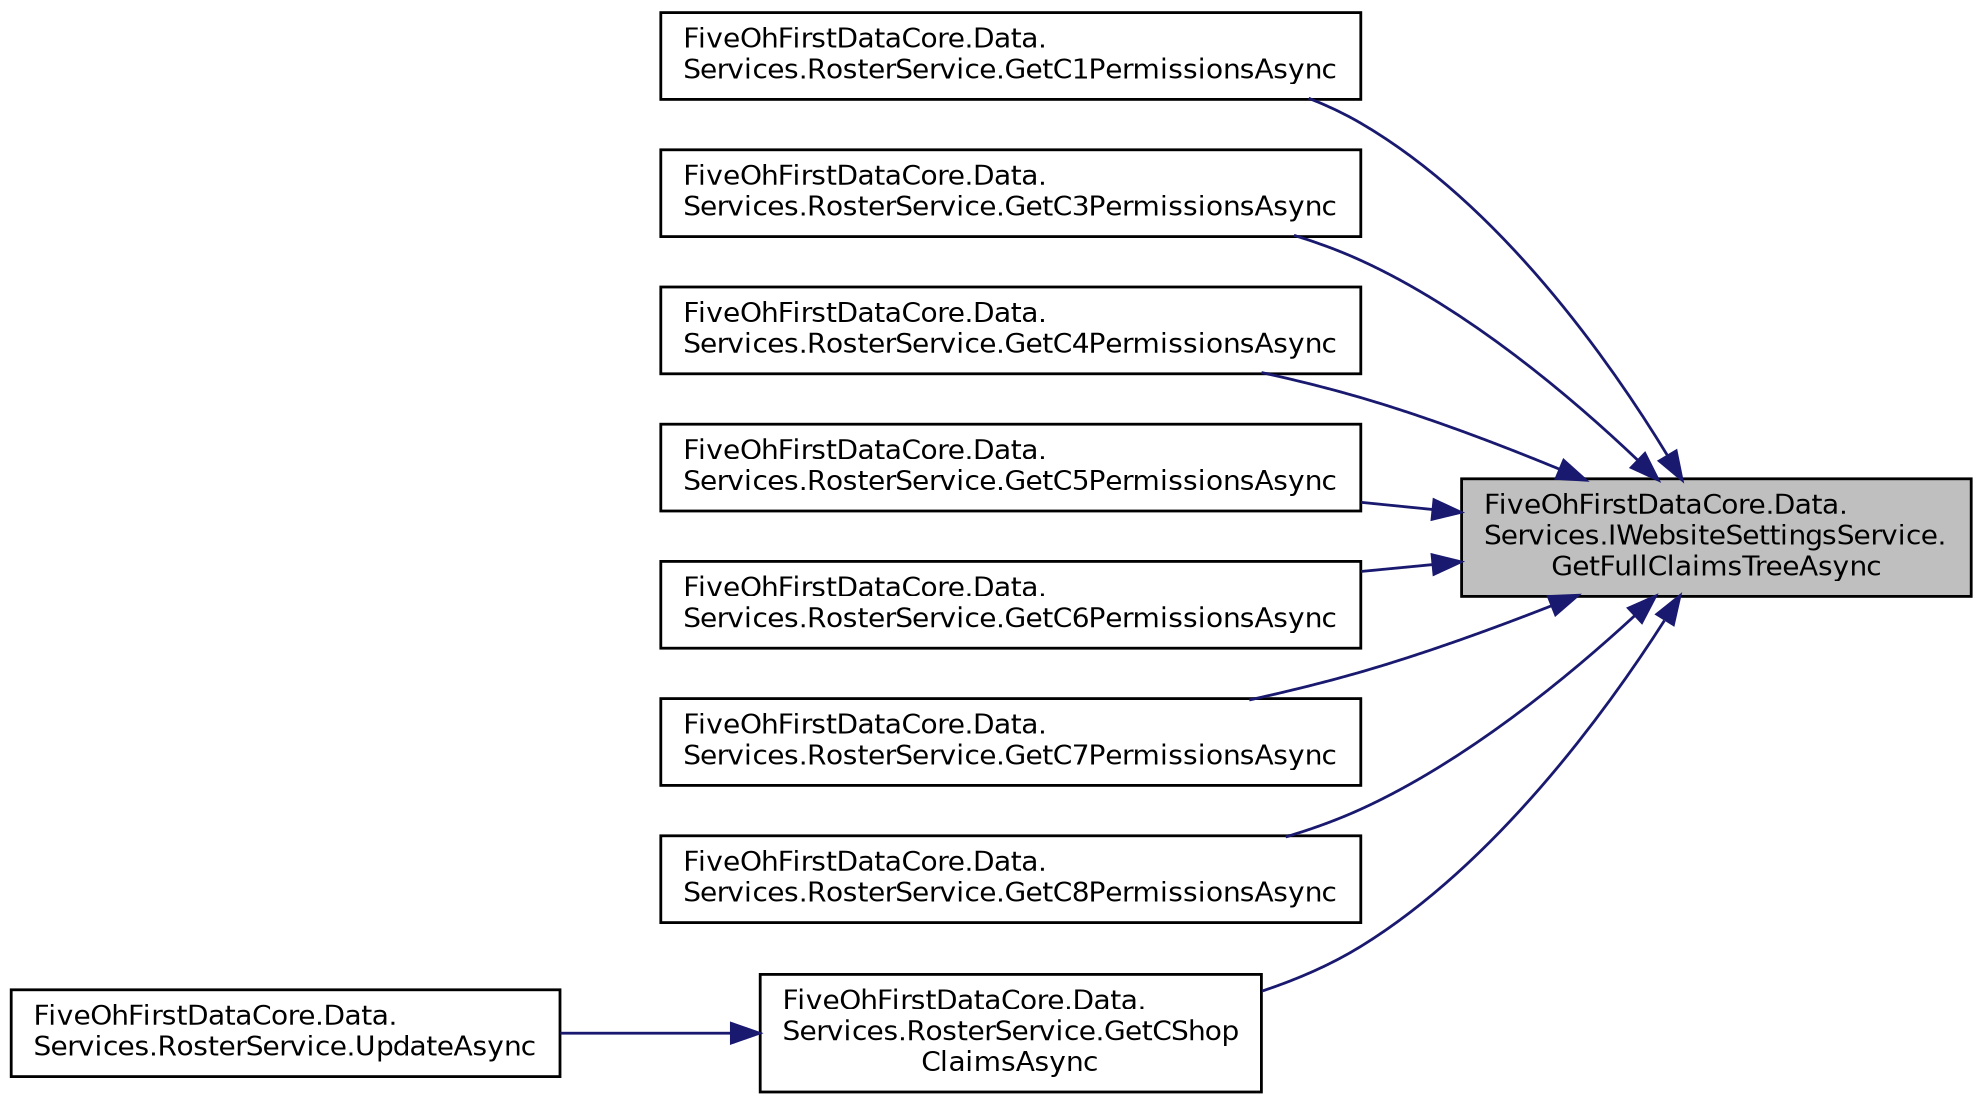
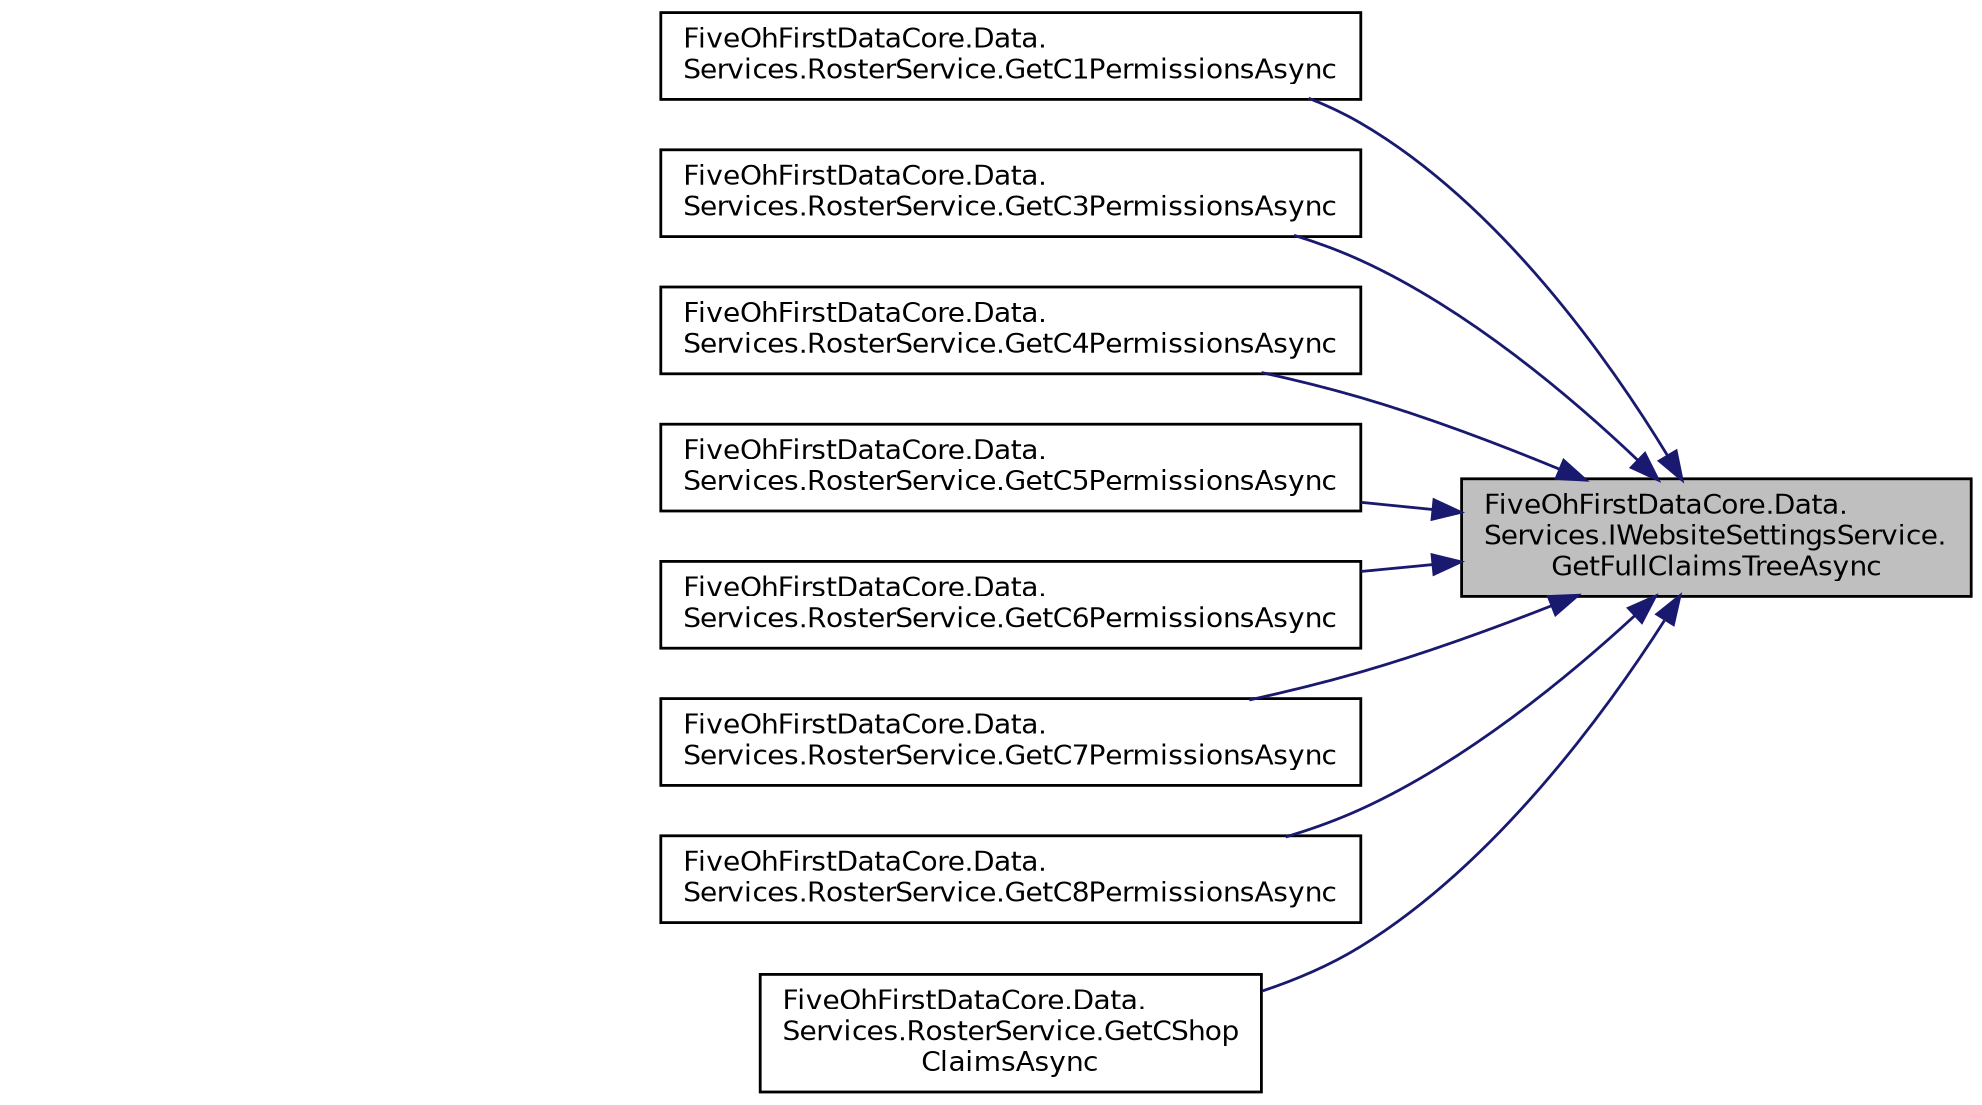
(286, 1033) -> none
